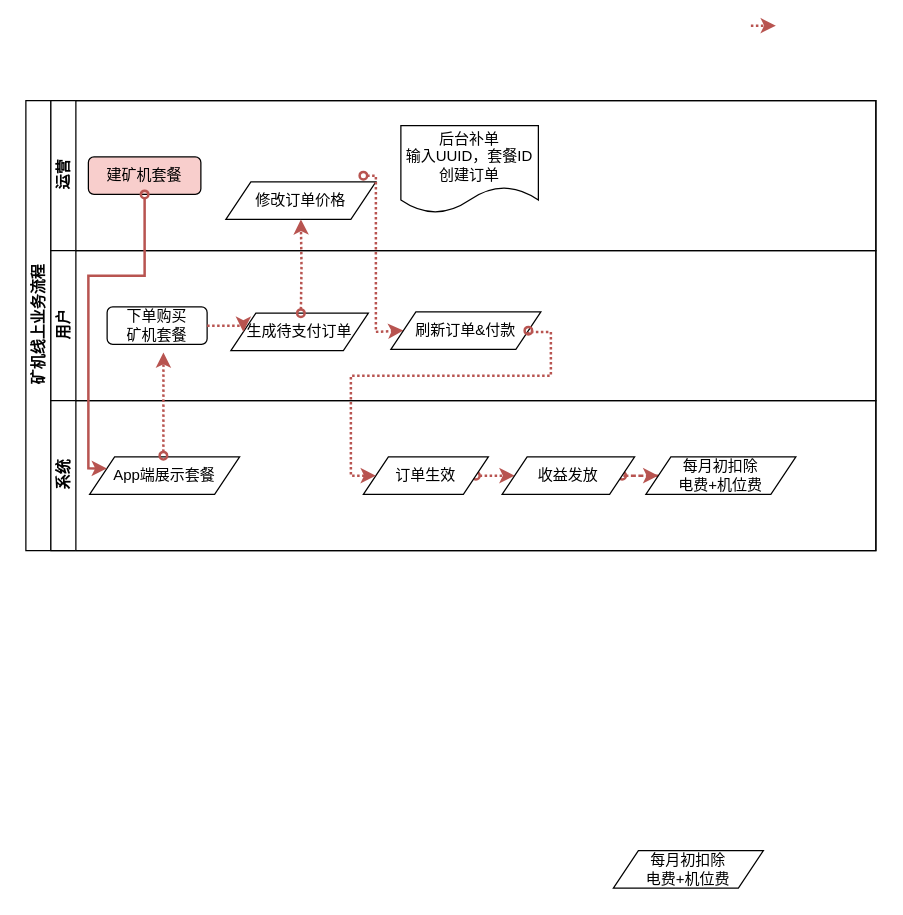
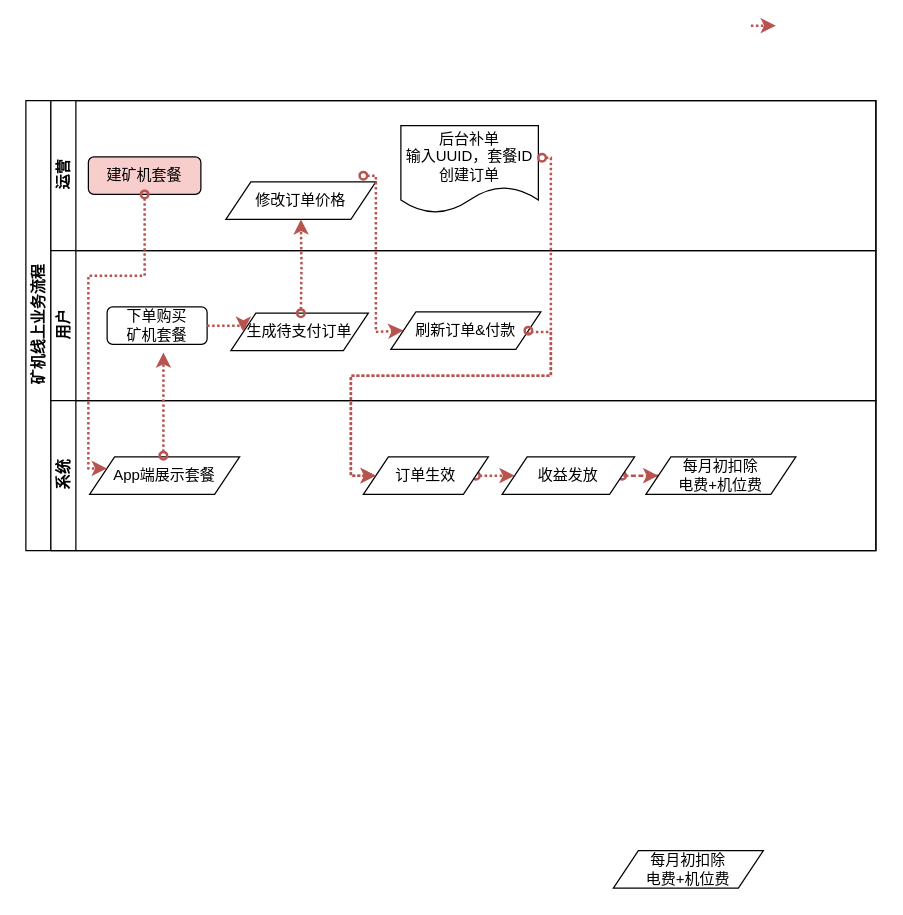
none -> (551, 241)
(88, 310) -> (88, 310)
